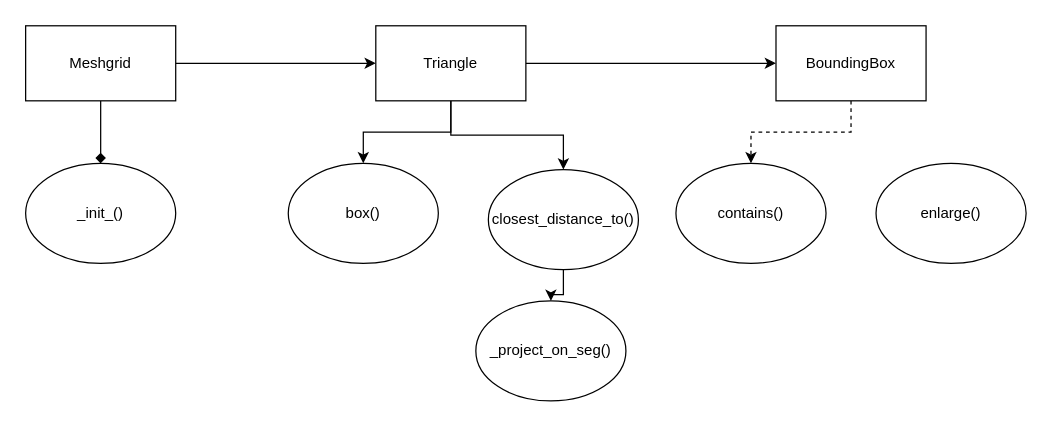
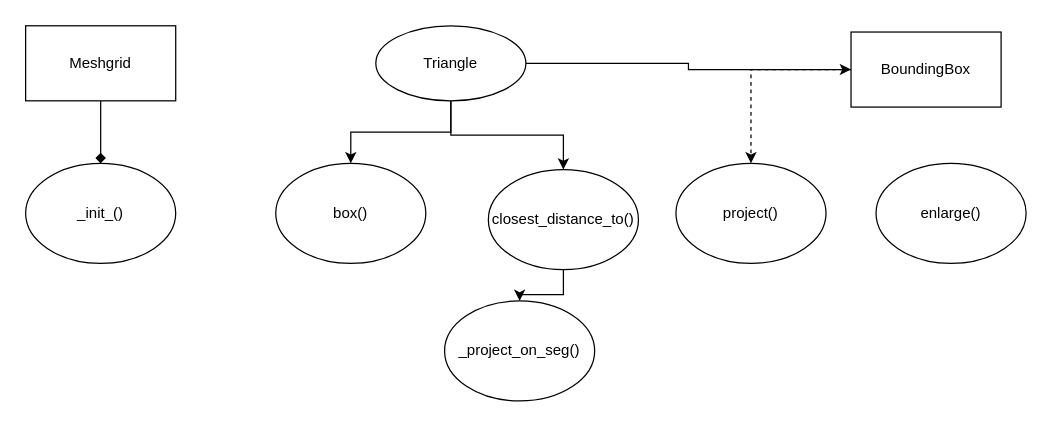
(272, 63) -> none
(451, 63) -> (451, 63)
(851, 63) -> (926, 69)
(363, 213) -> (351, 213)
(751, 213) -> (751, 213)
(551, 351) -> (519, 351)
